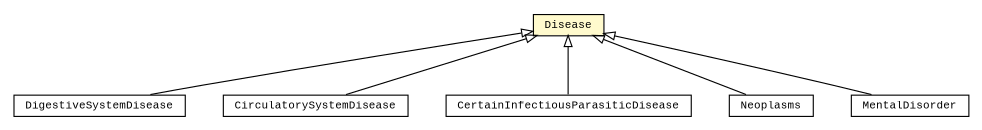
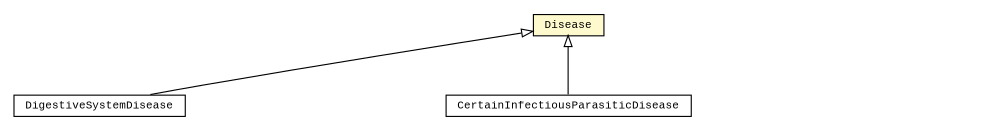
(315, 105) -> none
(771, 105) -> none
(910, 105) -> none
